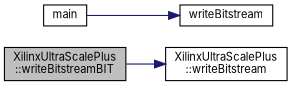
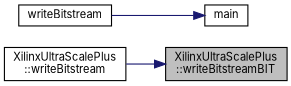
(128, 15) -> (153, 15)
(140, 64) -> (140, 64)
